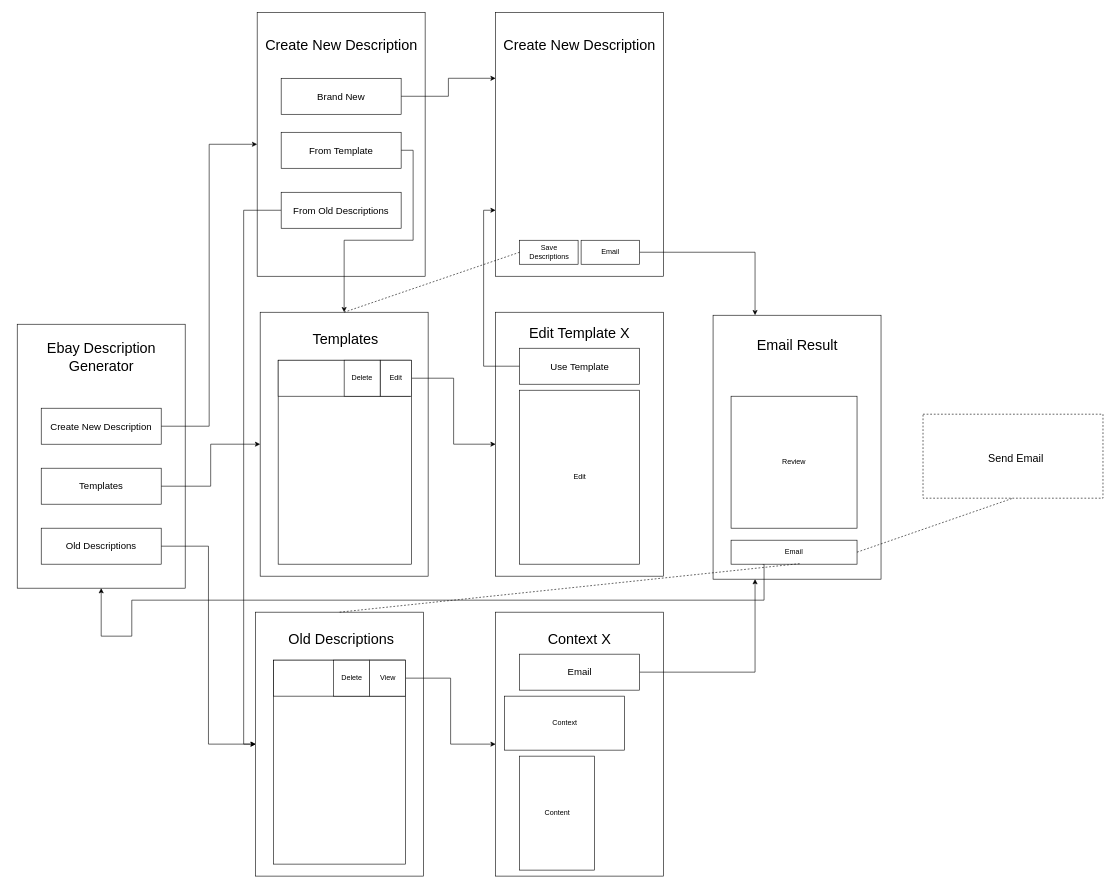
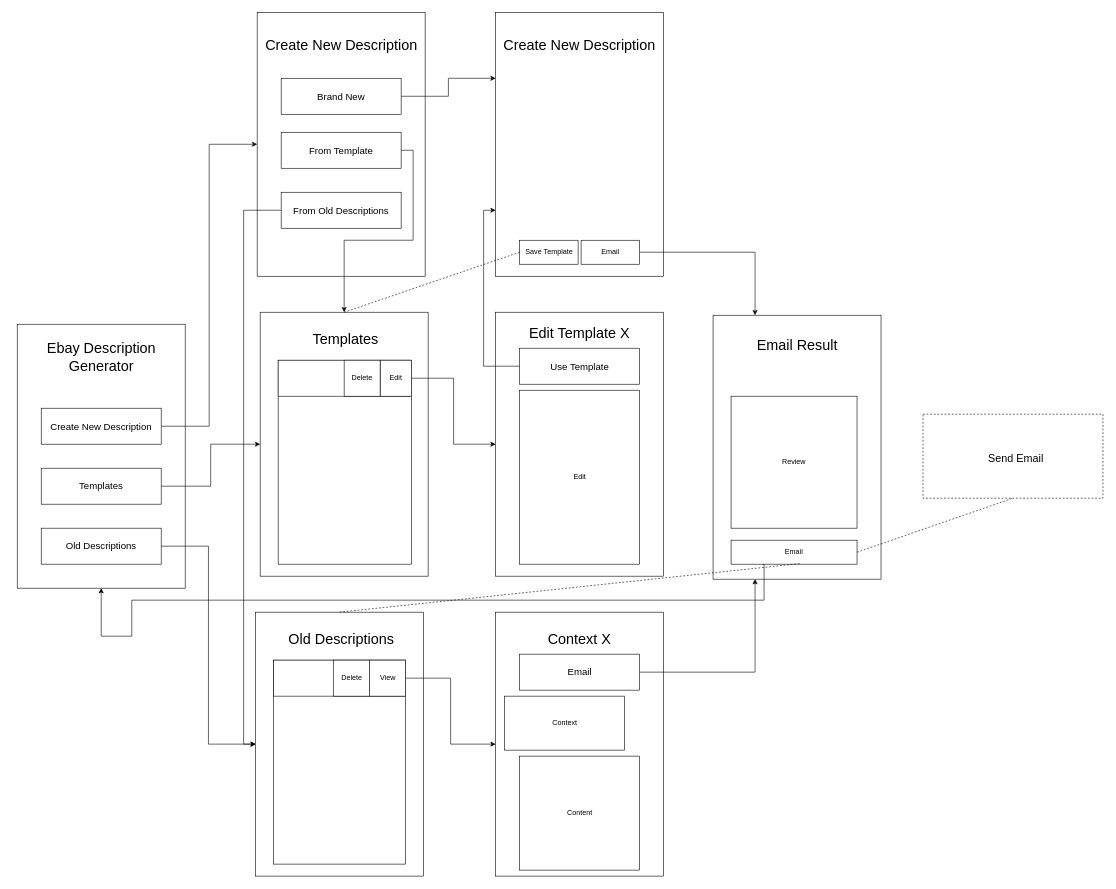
(549, 252) -> (549, 252)
(557, 813) -> (580, 813)
